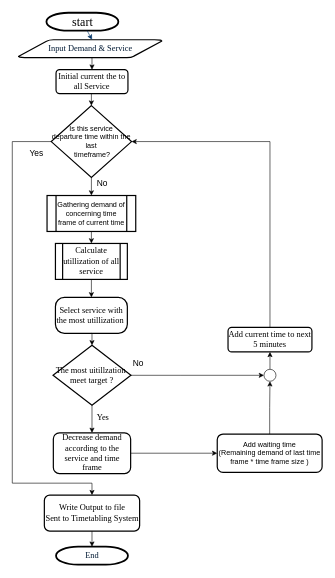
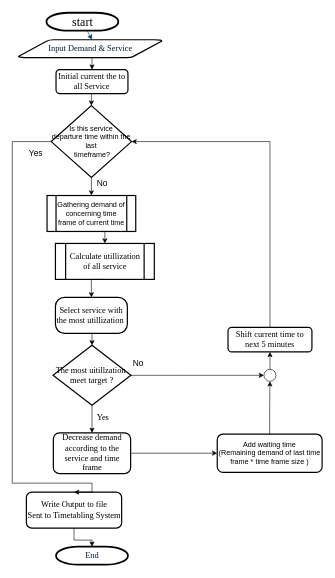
(92, 261) -> (105, 261)
(270, 340) -> (270, 340)
(92, 513) -> (74, 510)
